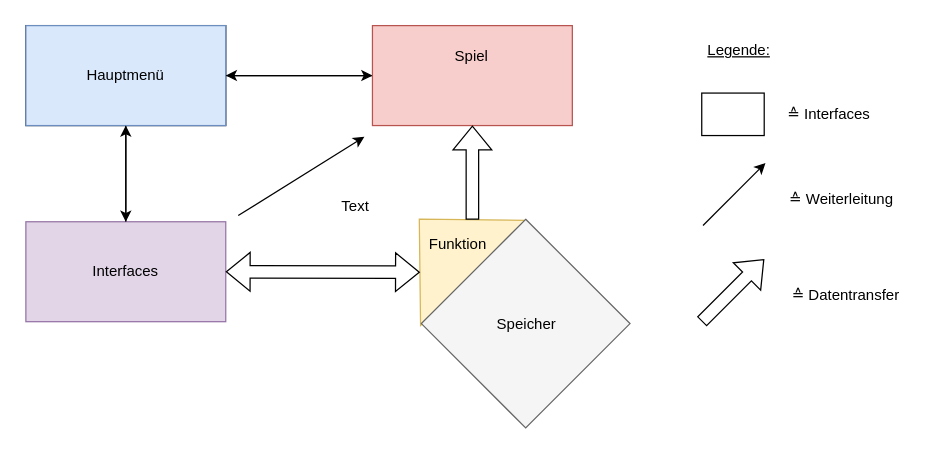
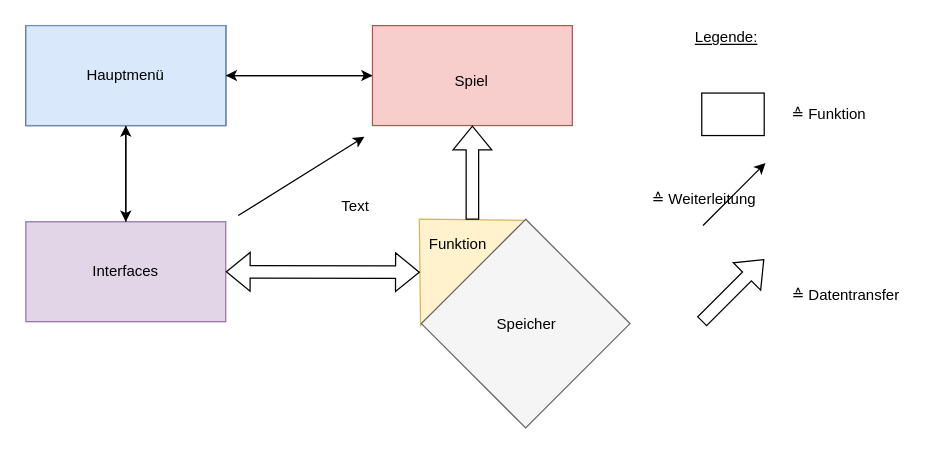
(739, 51) -> (727, 38)
(472, 57) -> (472, 82)
(829, 114) -> (829, 114)
(841, 199) -> (704, 199)
